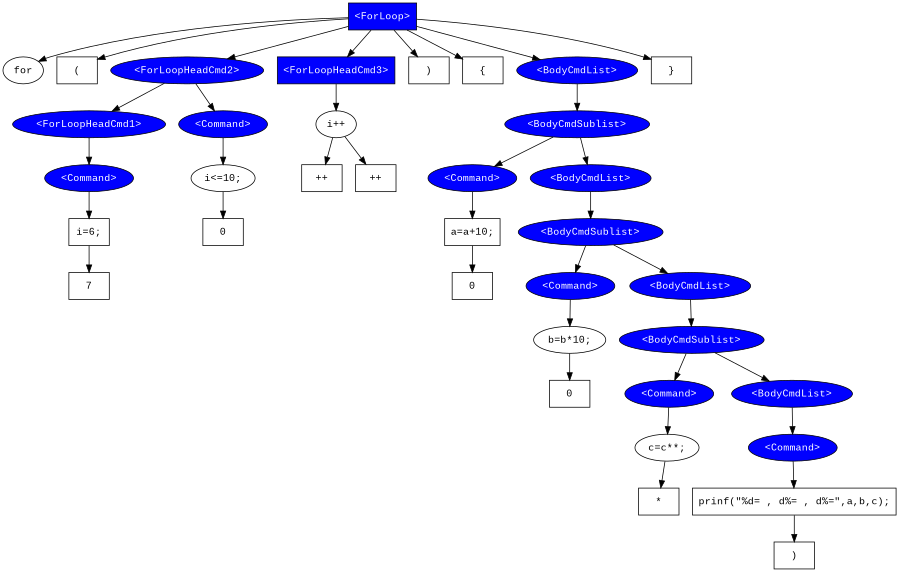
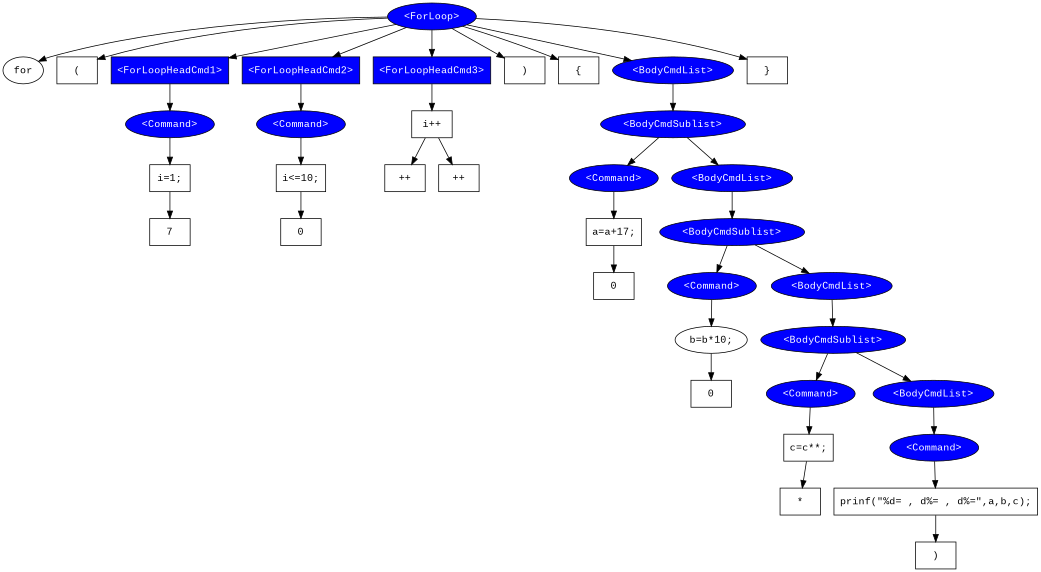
(383, 16) -> (432, 16)
(187, 70) -> (301, 70)
(142, 95) -> (316, 40)
(89, 124) -> (170, 70)
(336, 124) -> (432, 124)
(223, 178) -> (301, 178)
(89, 232) -> (170, 178)
(472, 232) -> (614, 232)
(667, 448) -> (808, 448)
